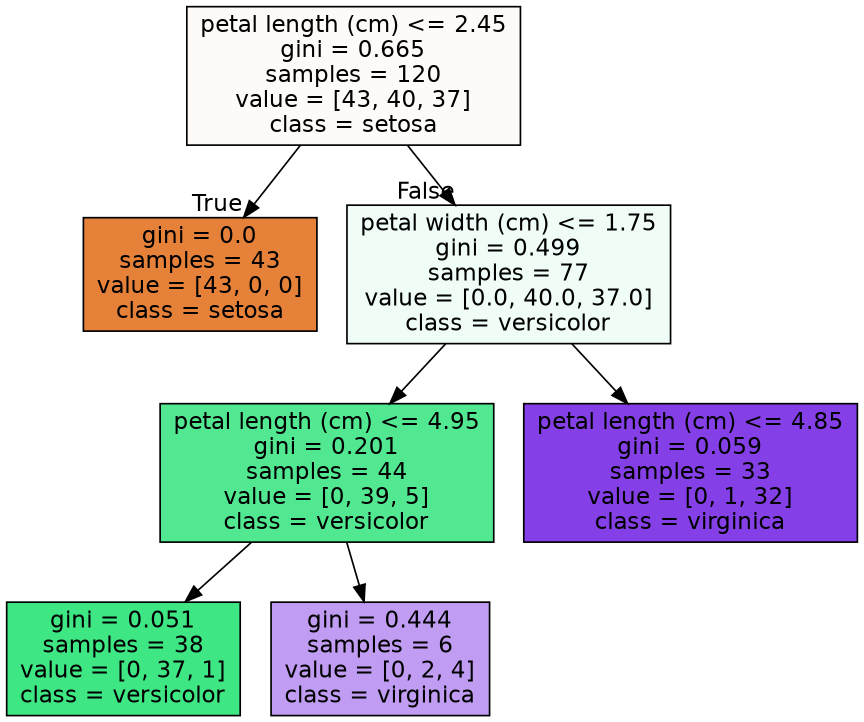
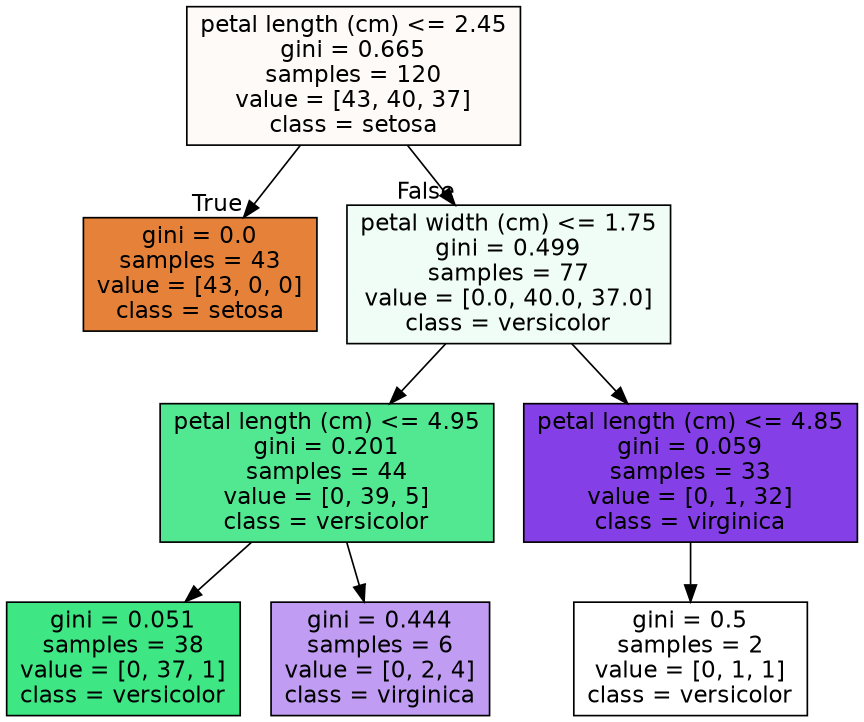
none -> (691, 659)
